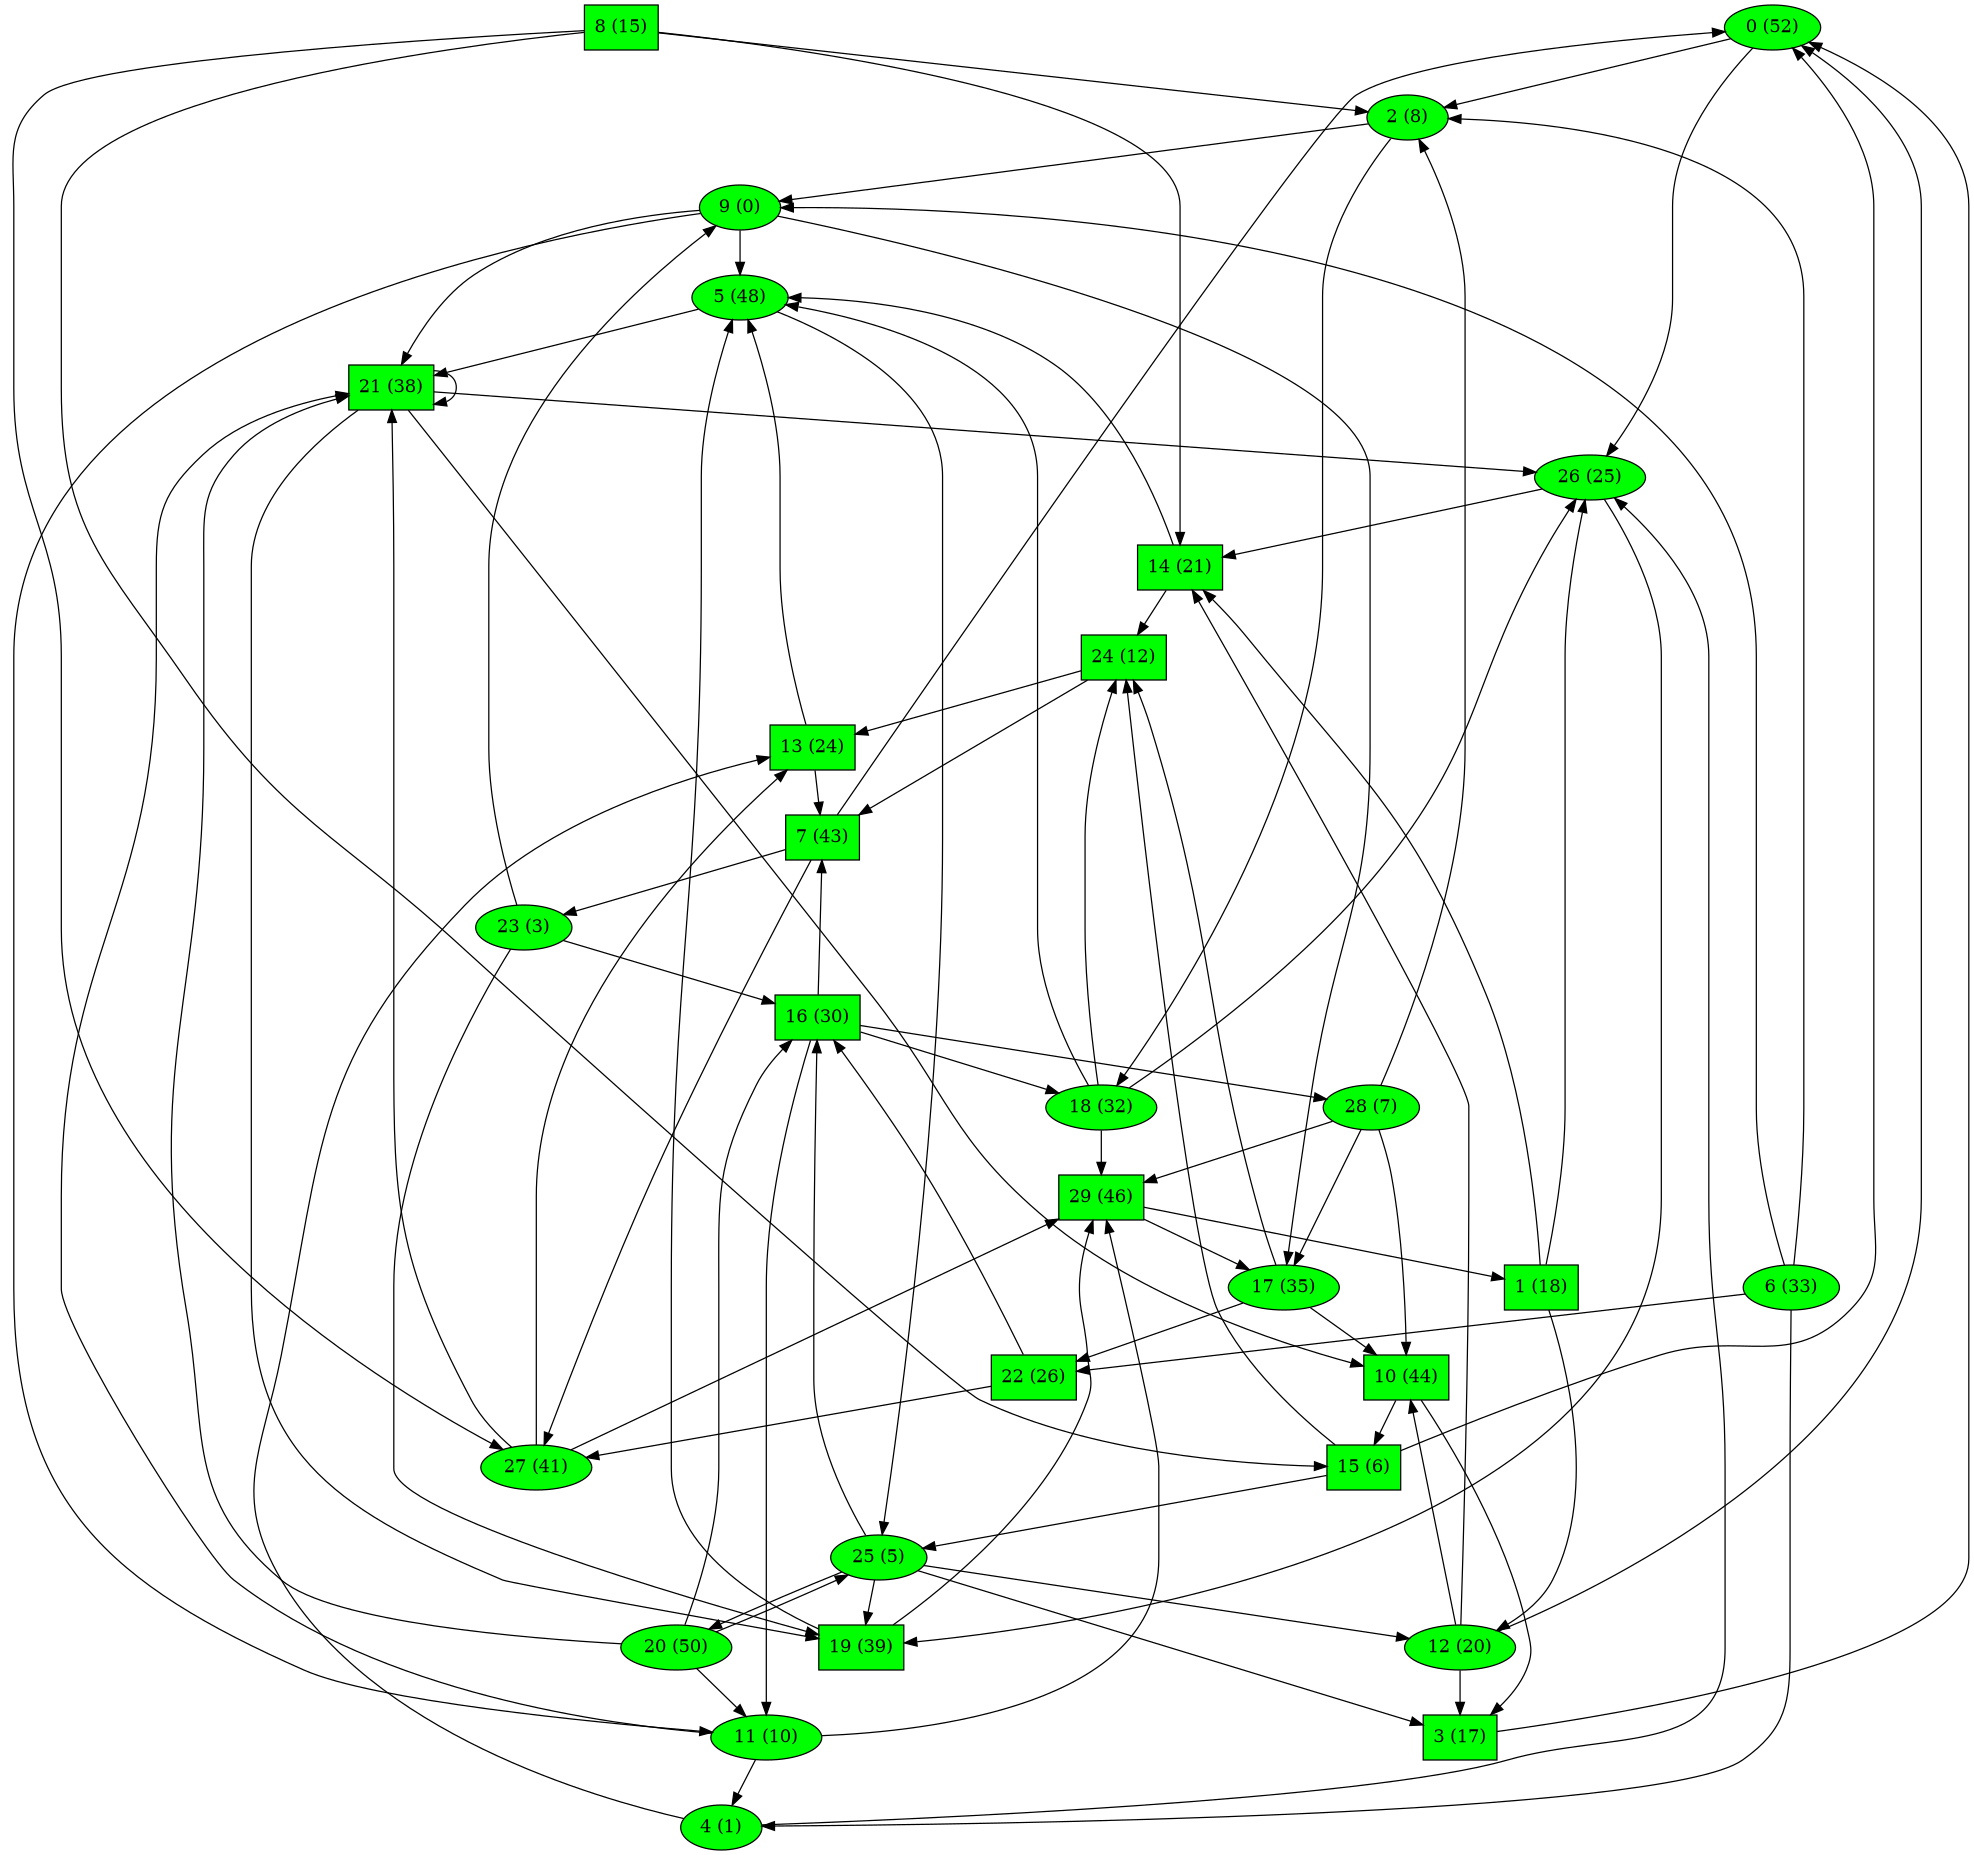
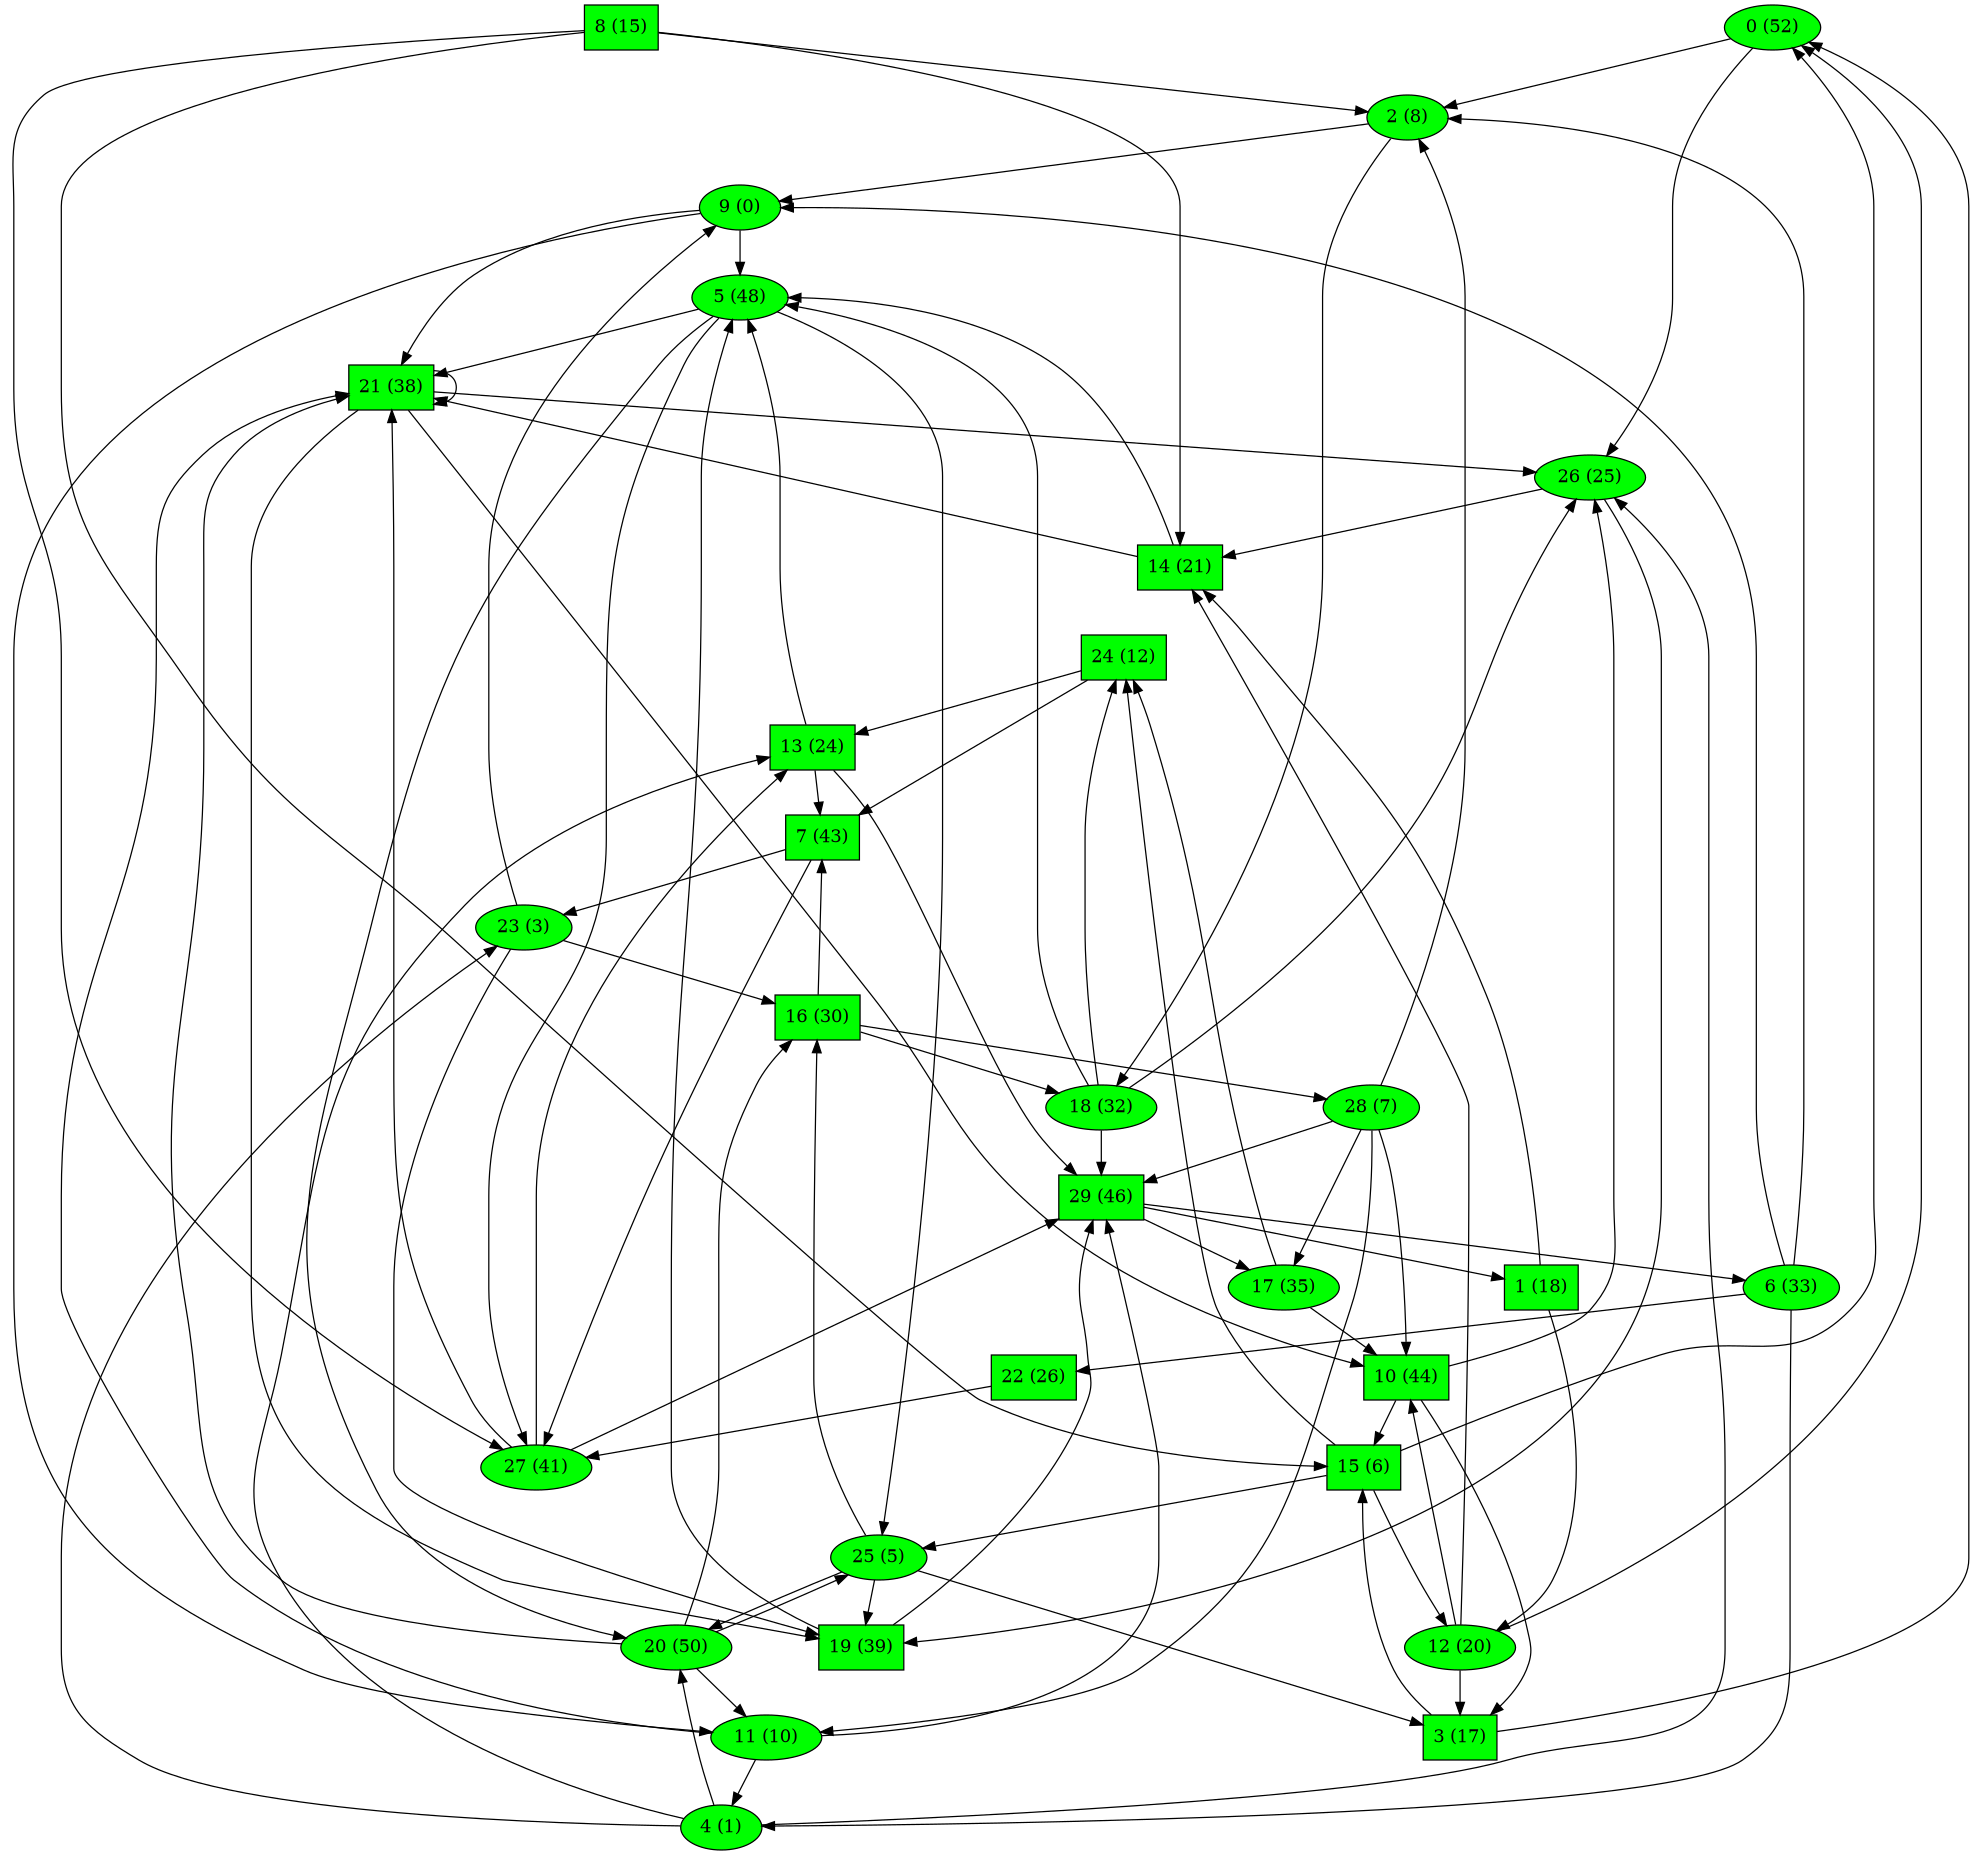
(1196, 303) -> none
(1370, 534) -> none
(1155, 607) -> (792, 479)
none -> (603, 878)
(1565, 889) -> (1614, 990)
none -> (950, 969)
none -> (351, 1002)
(940, 1198) -> none
none -> (1438, 1241)
(1166, 1330) -> none
(766, 1369) -> (1247, 1569)
none -> (61, 1567)
(1137, 1598) -> (1405, 1554)
none -> (1375, 1617)
none -> (696, 1745)
